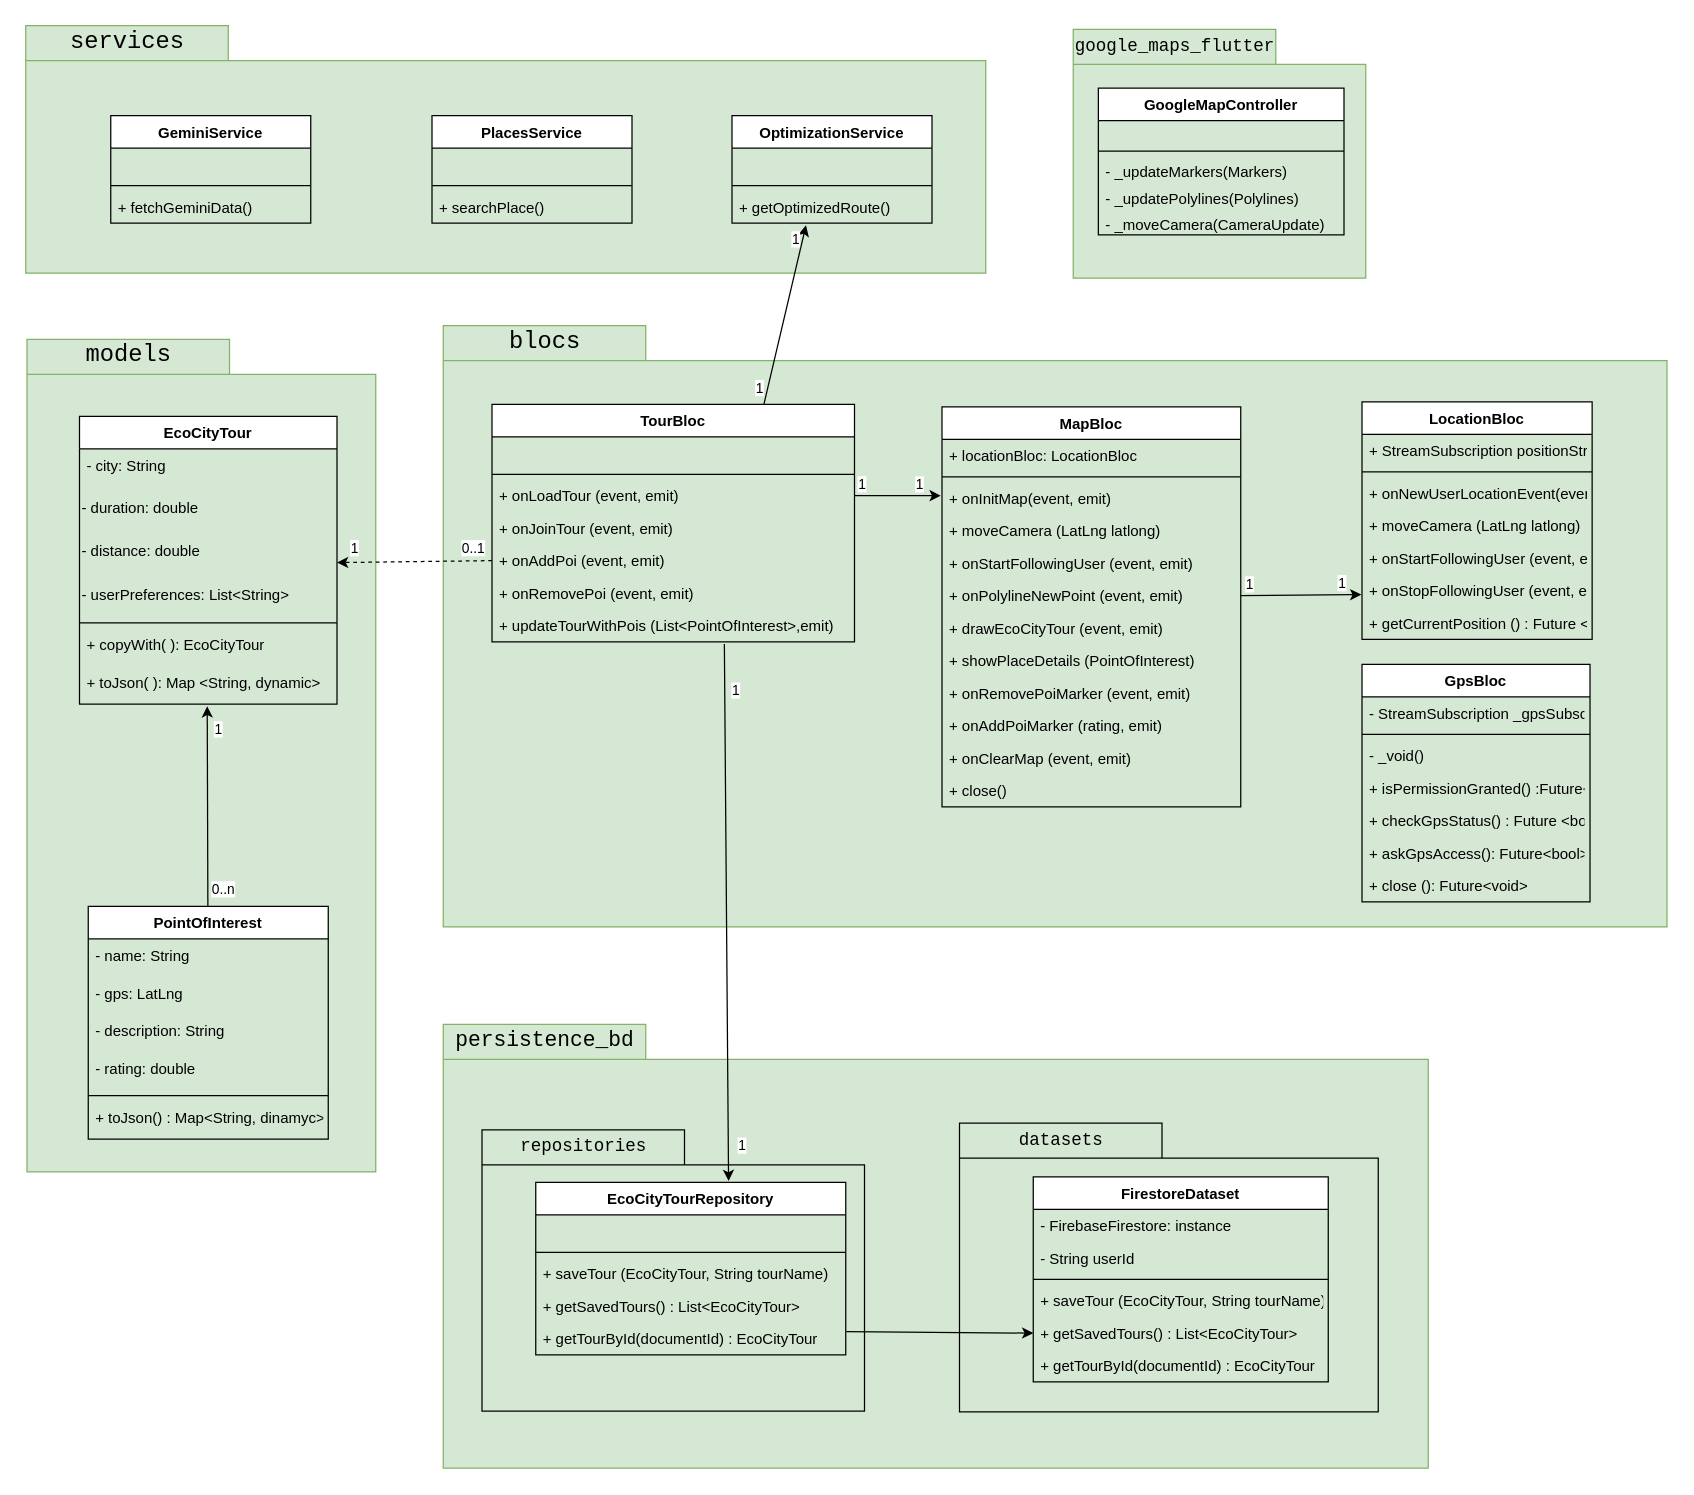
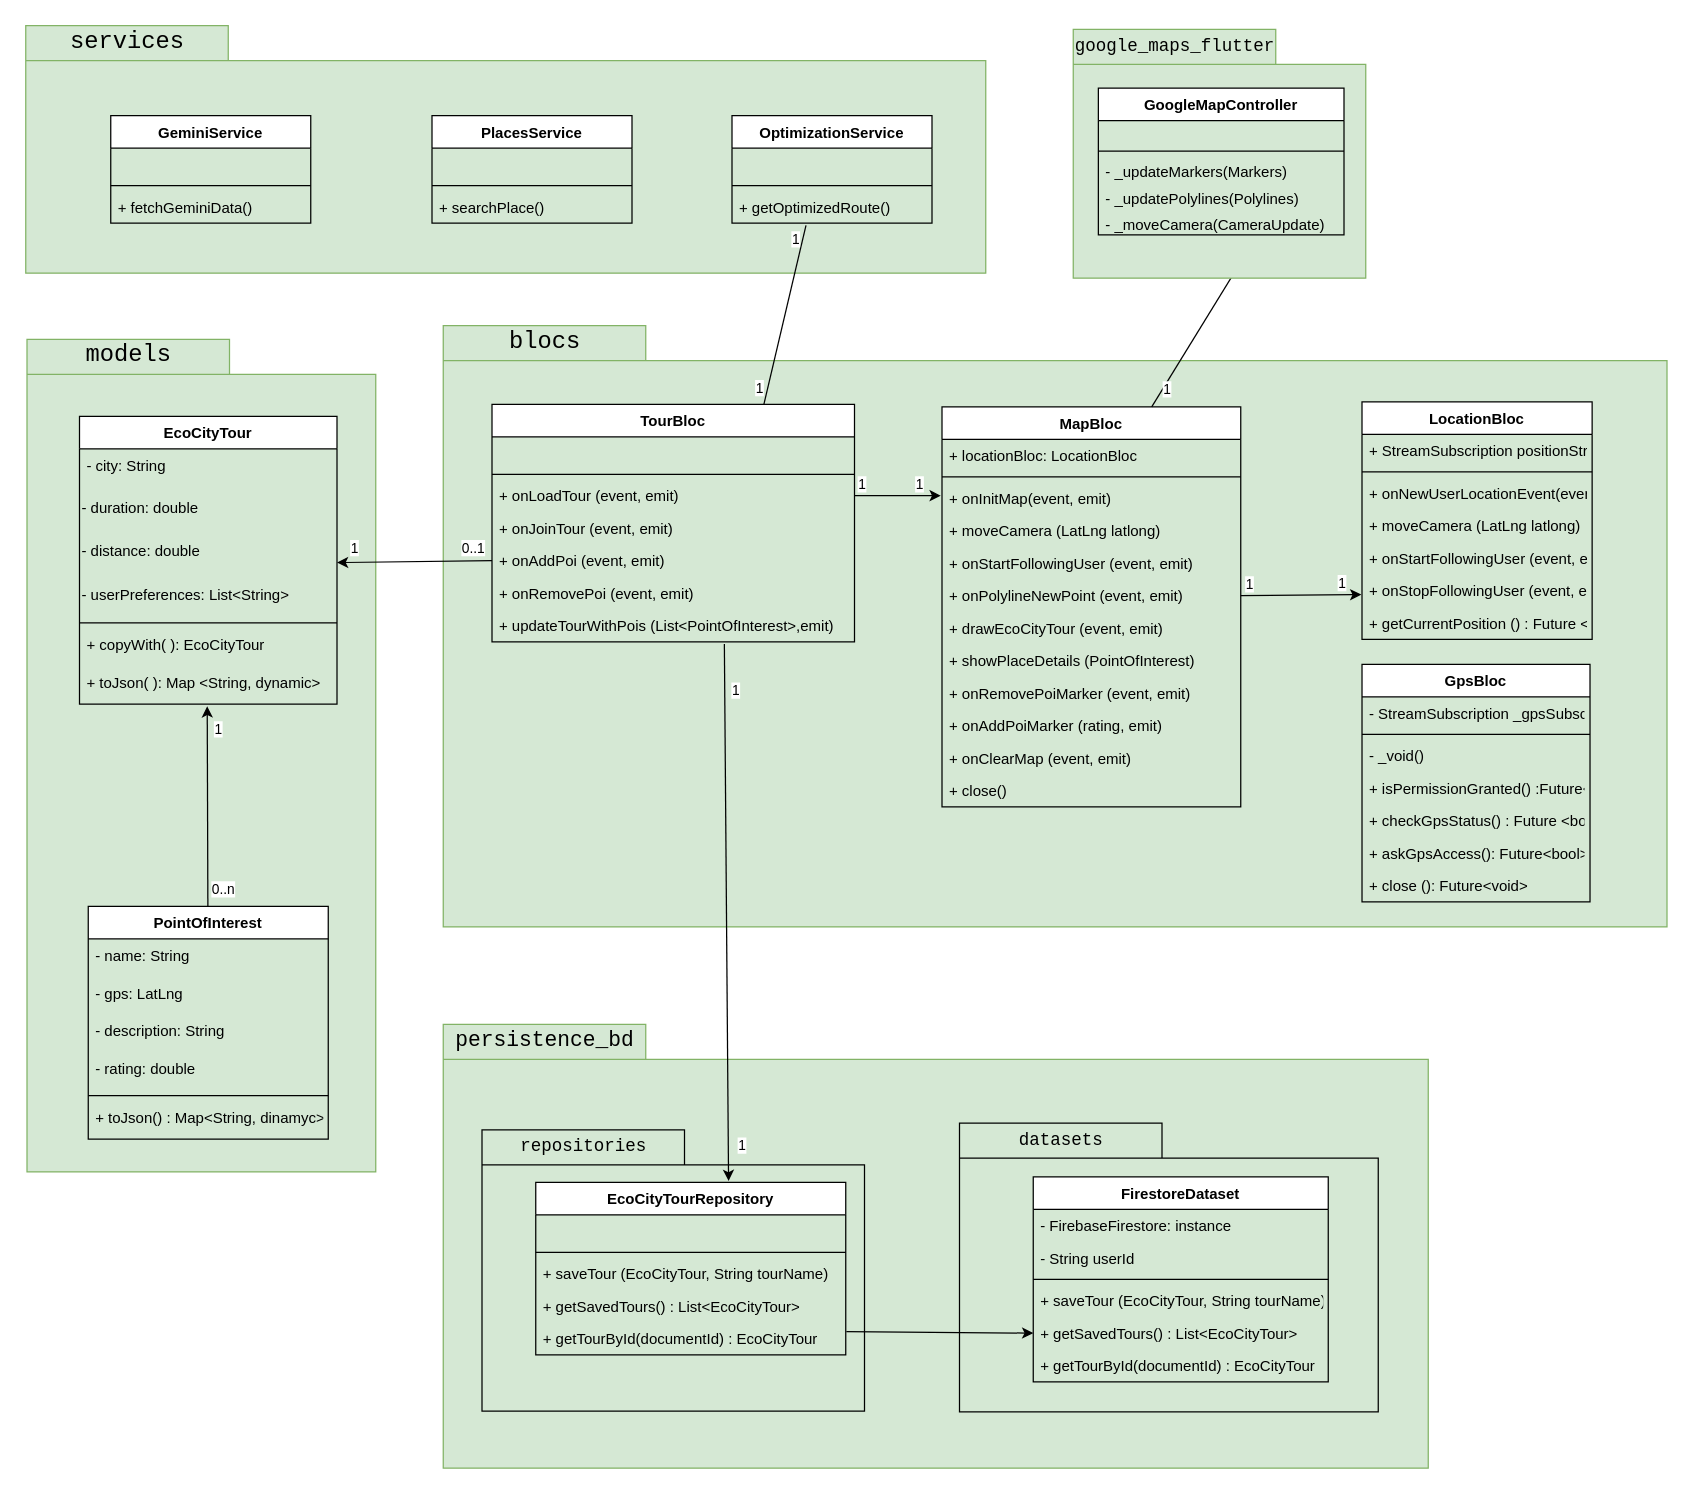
(804, 235) -> (804, 231)
none -> (1192, 342)
(419, 562) -> (419, 562)
